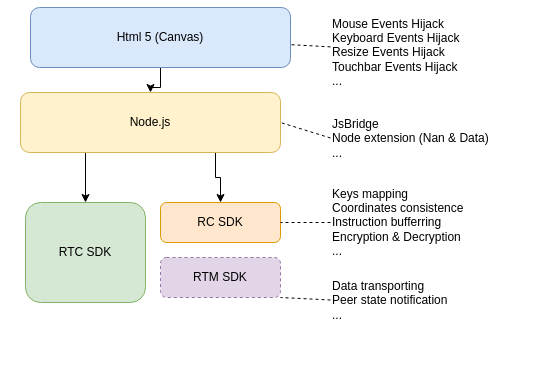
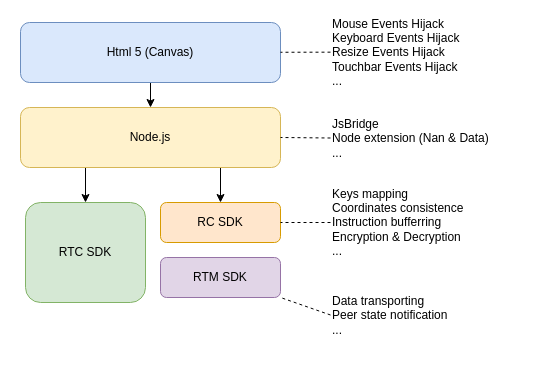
(161, 38) -> (151, 53)
(151, 123) -> (151, 138)
(221, 278) -> (221, 278)
(424, 300) -> (424, 315)
